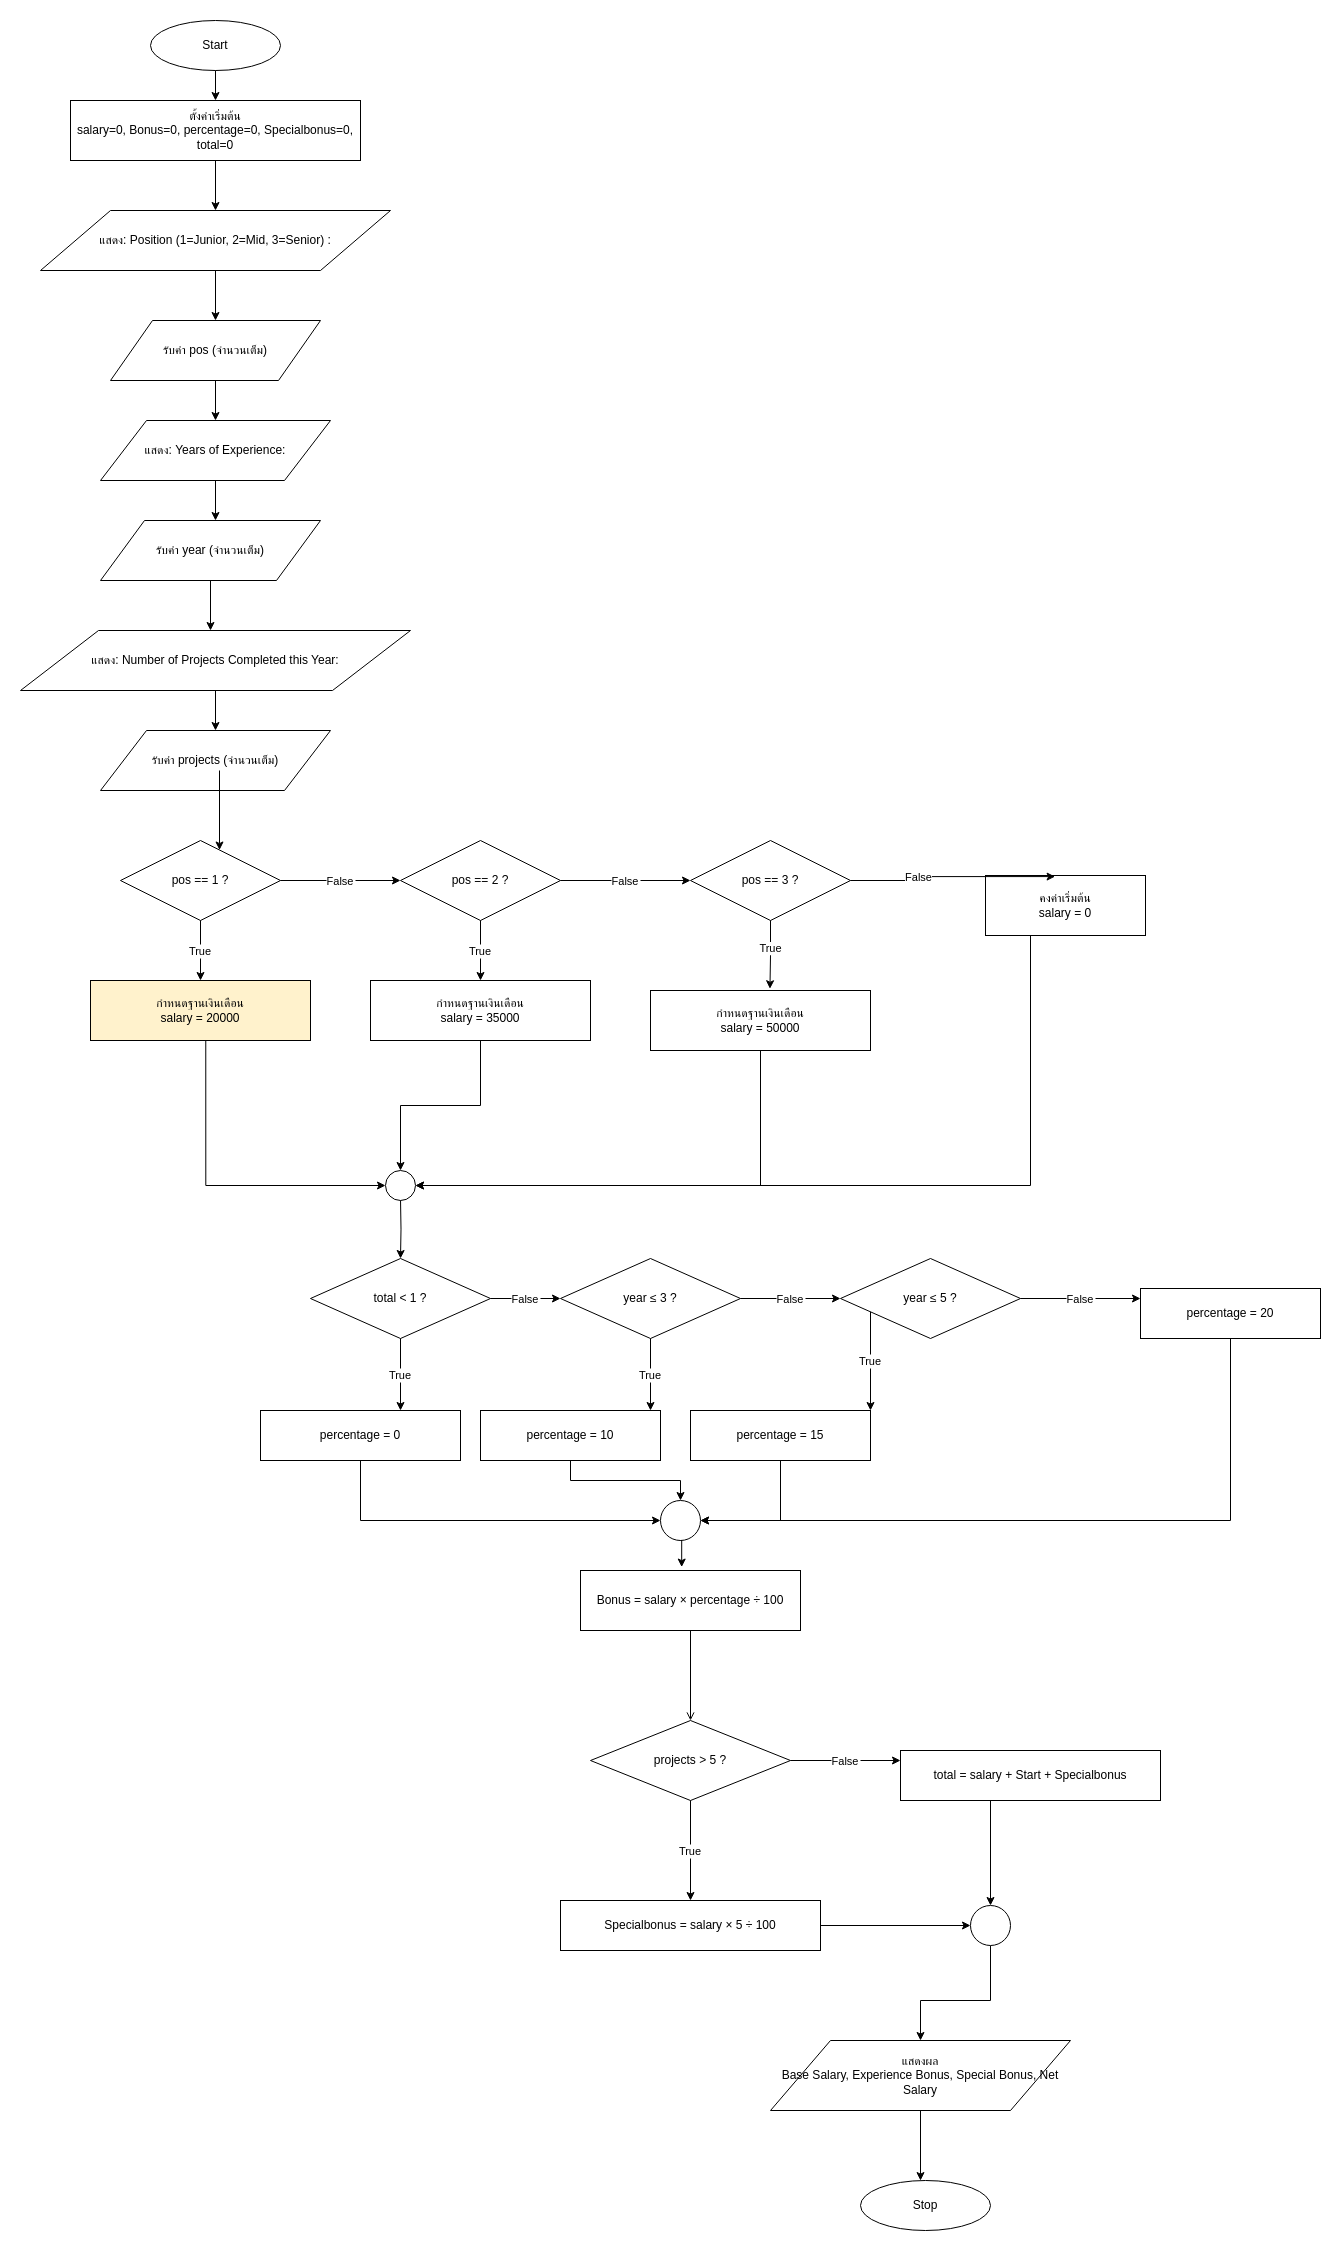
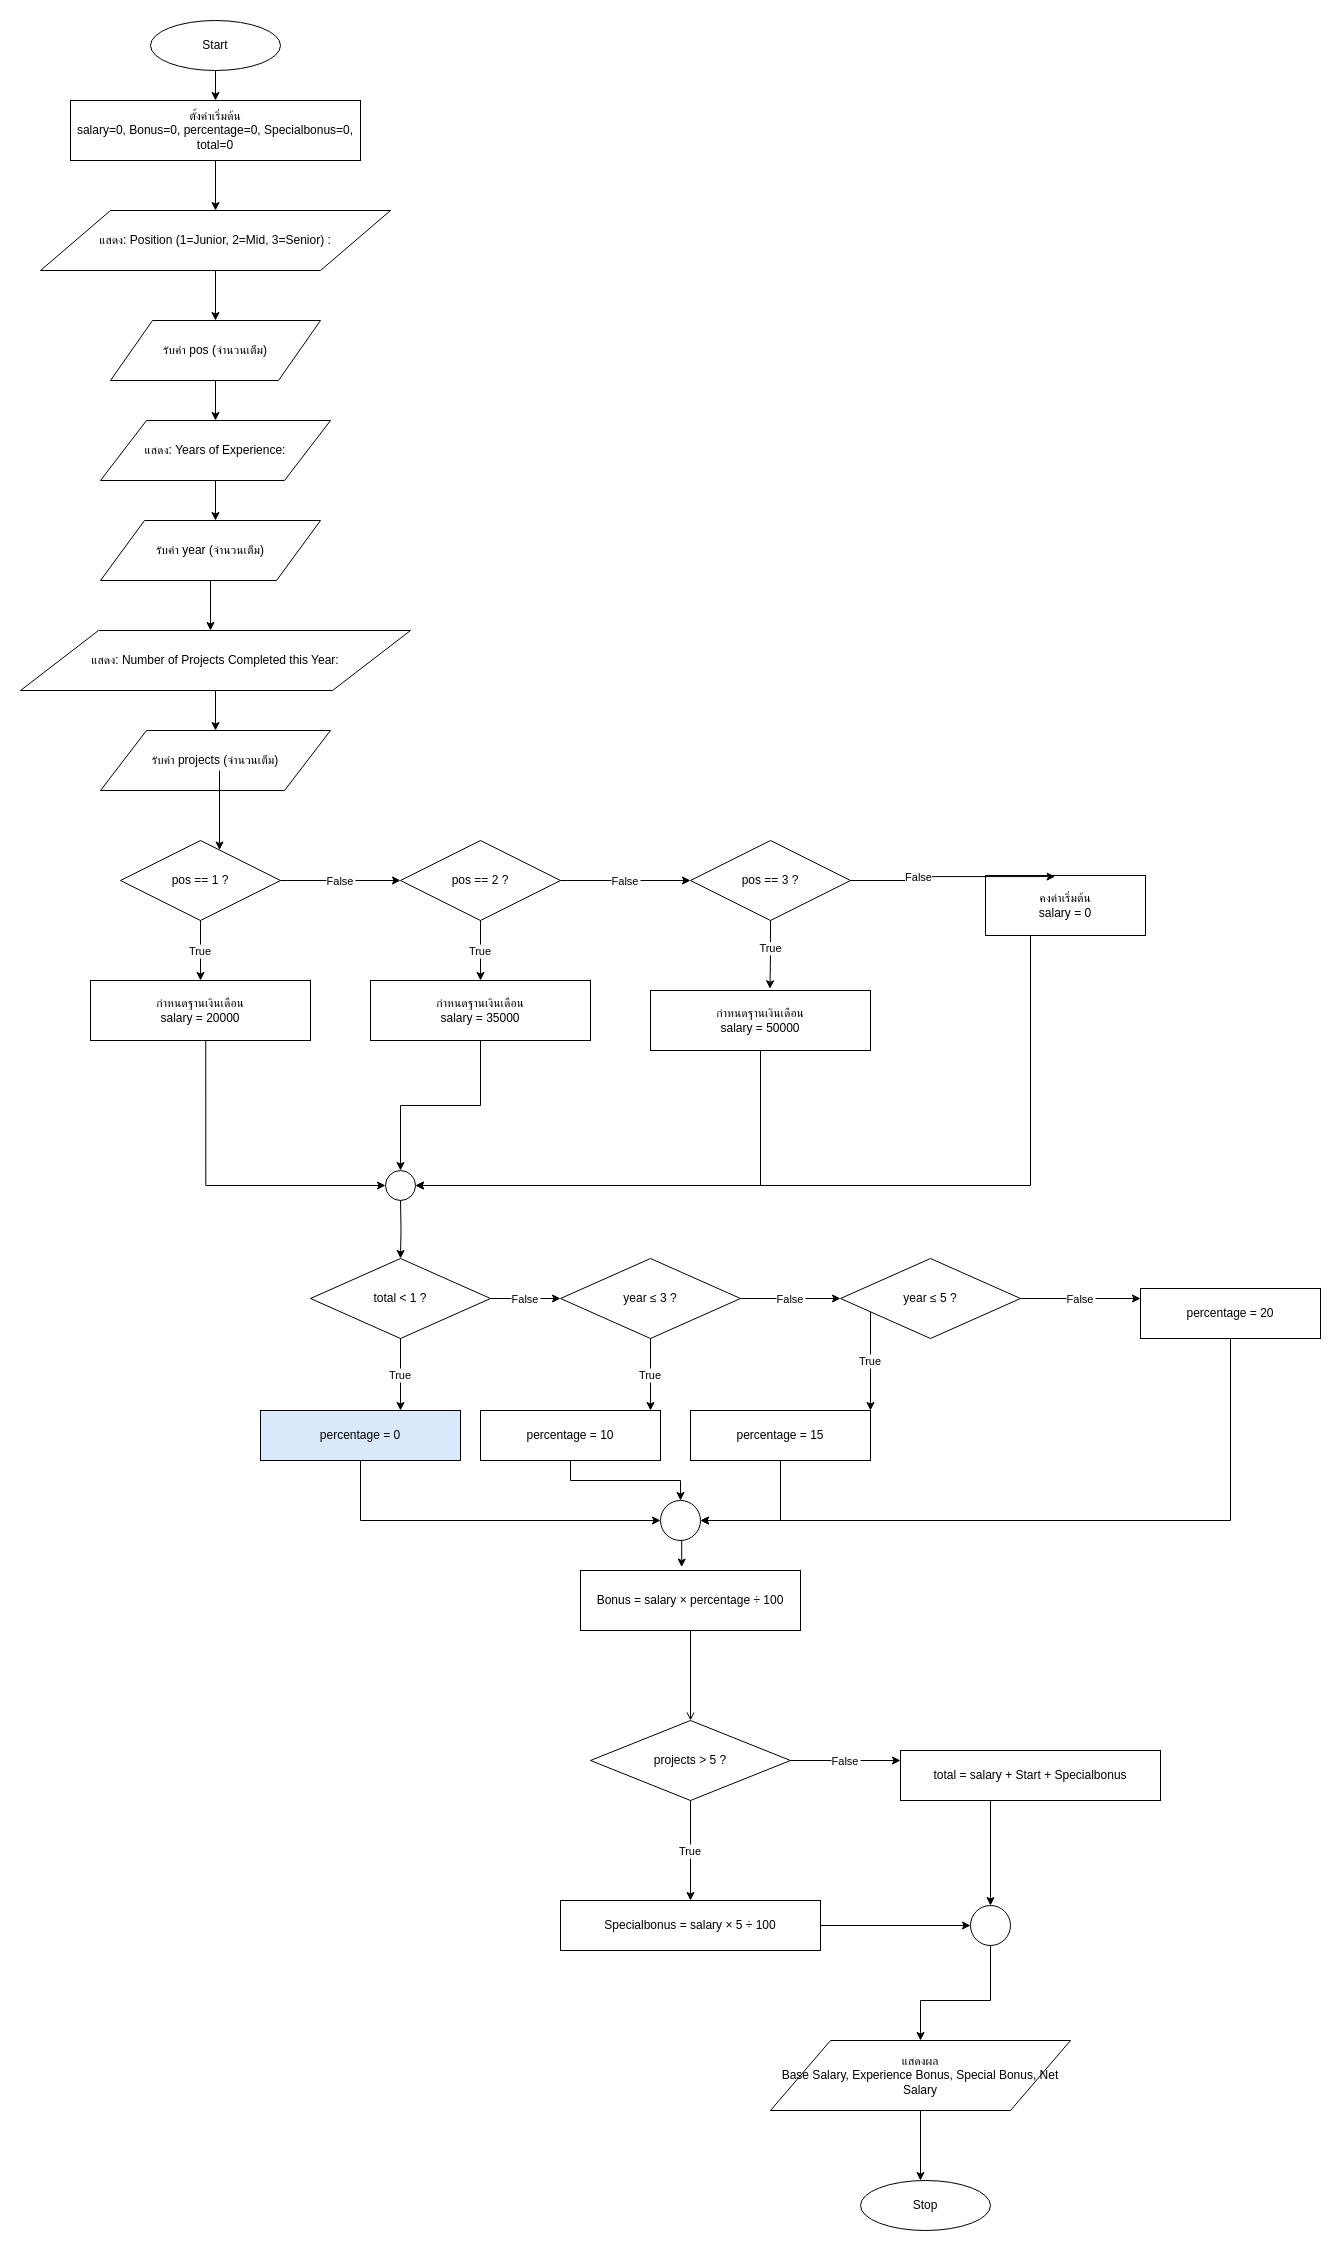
(201, 1011) -> (201, 1011)
(361, 1436) -> (361, 1436)
